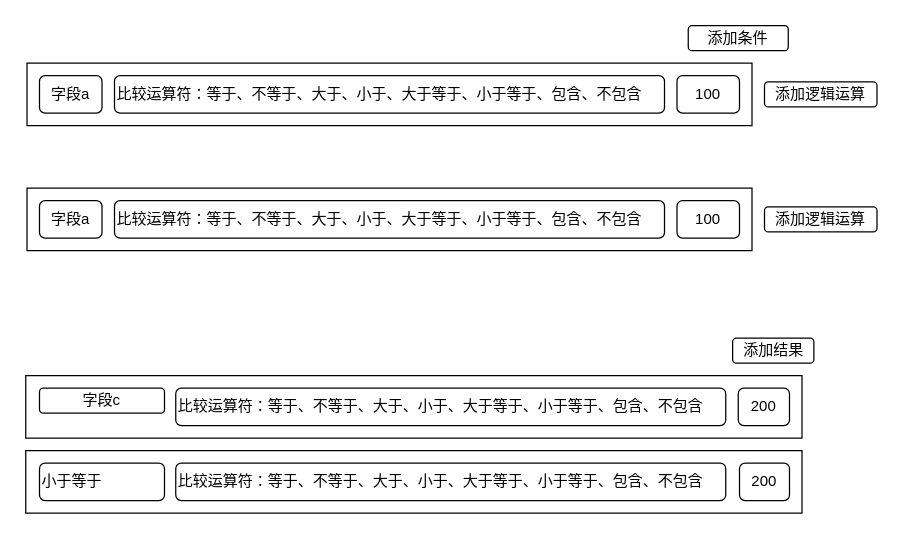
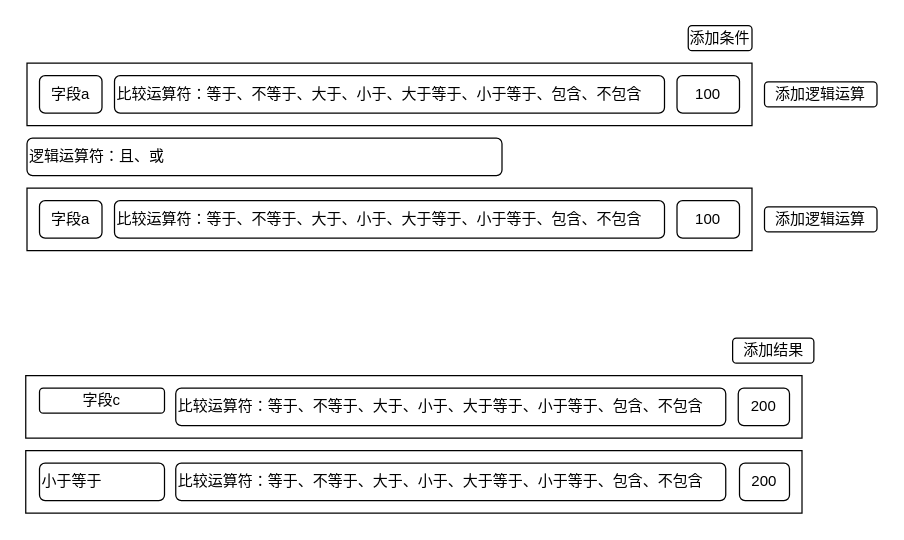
(738, 38) -> (720, 38)
none -> (264, 157)
